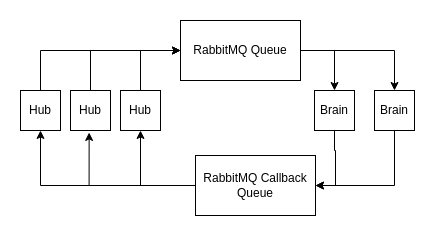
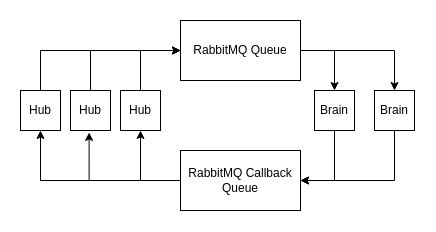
(256, 186) -> (241, 181)
